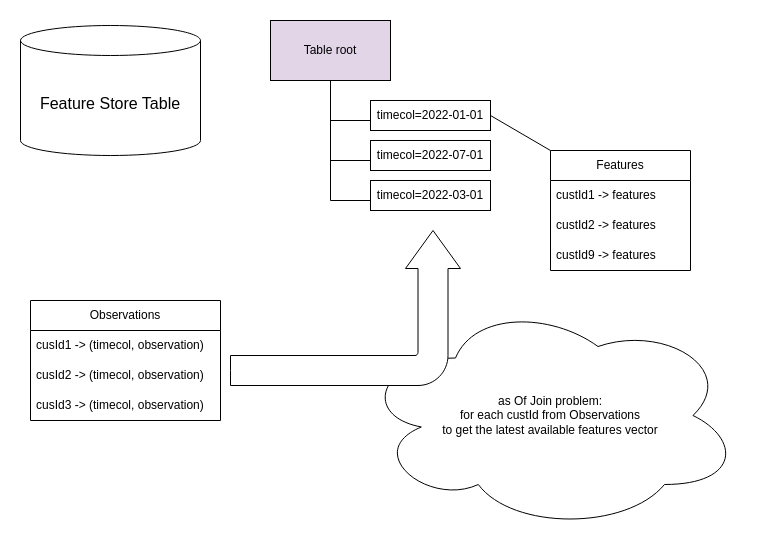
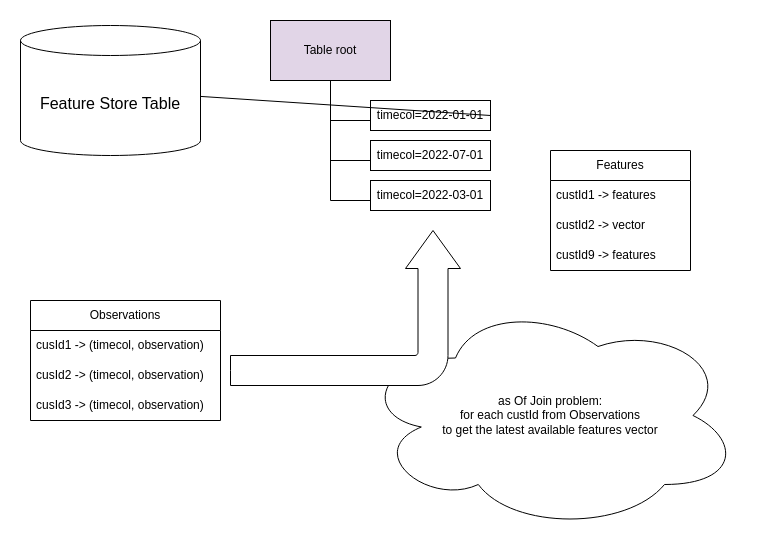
(520, 133) -> (346, 106)
(617, 226) -> (611, 226)
